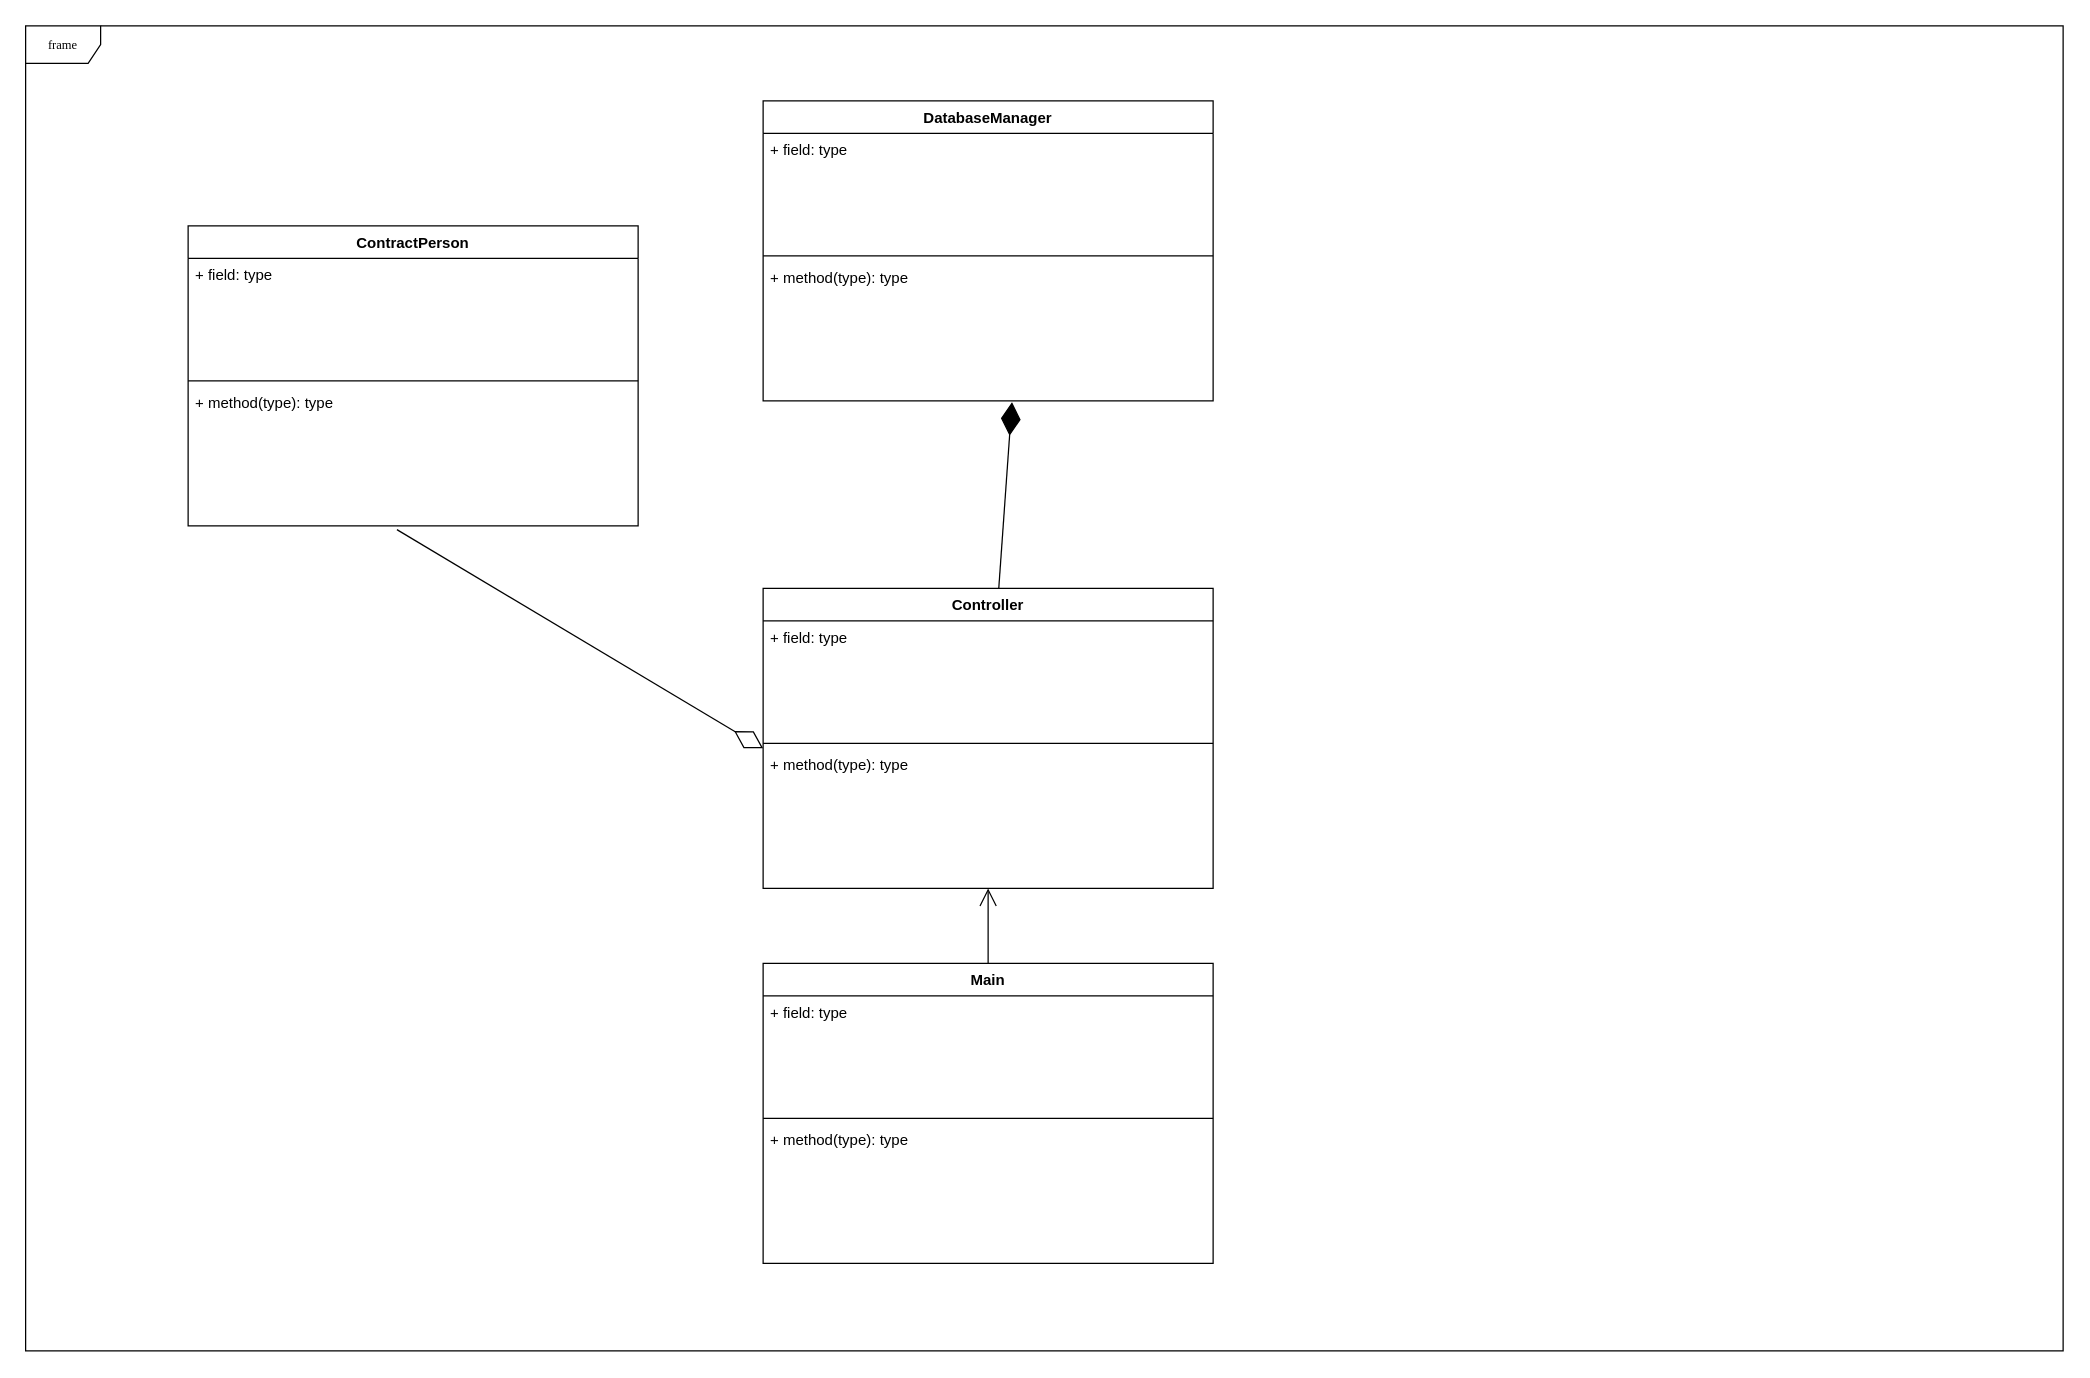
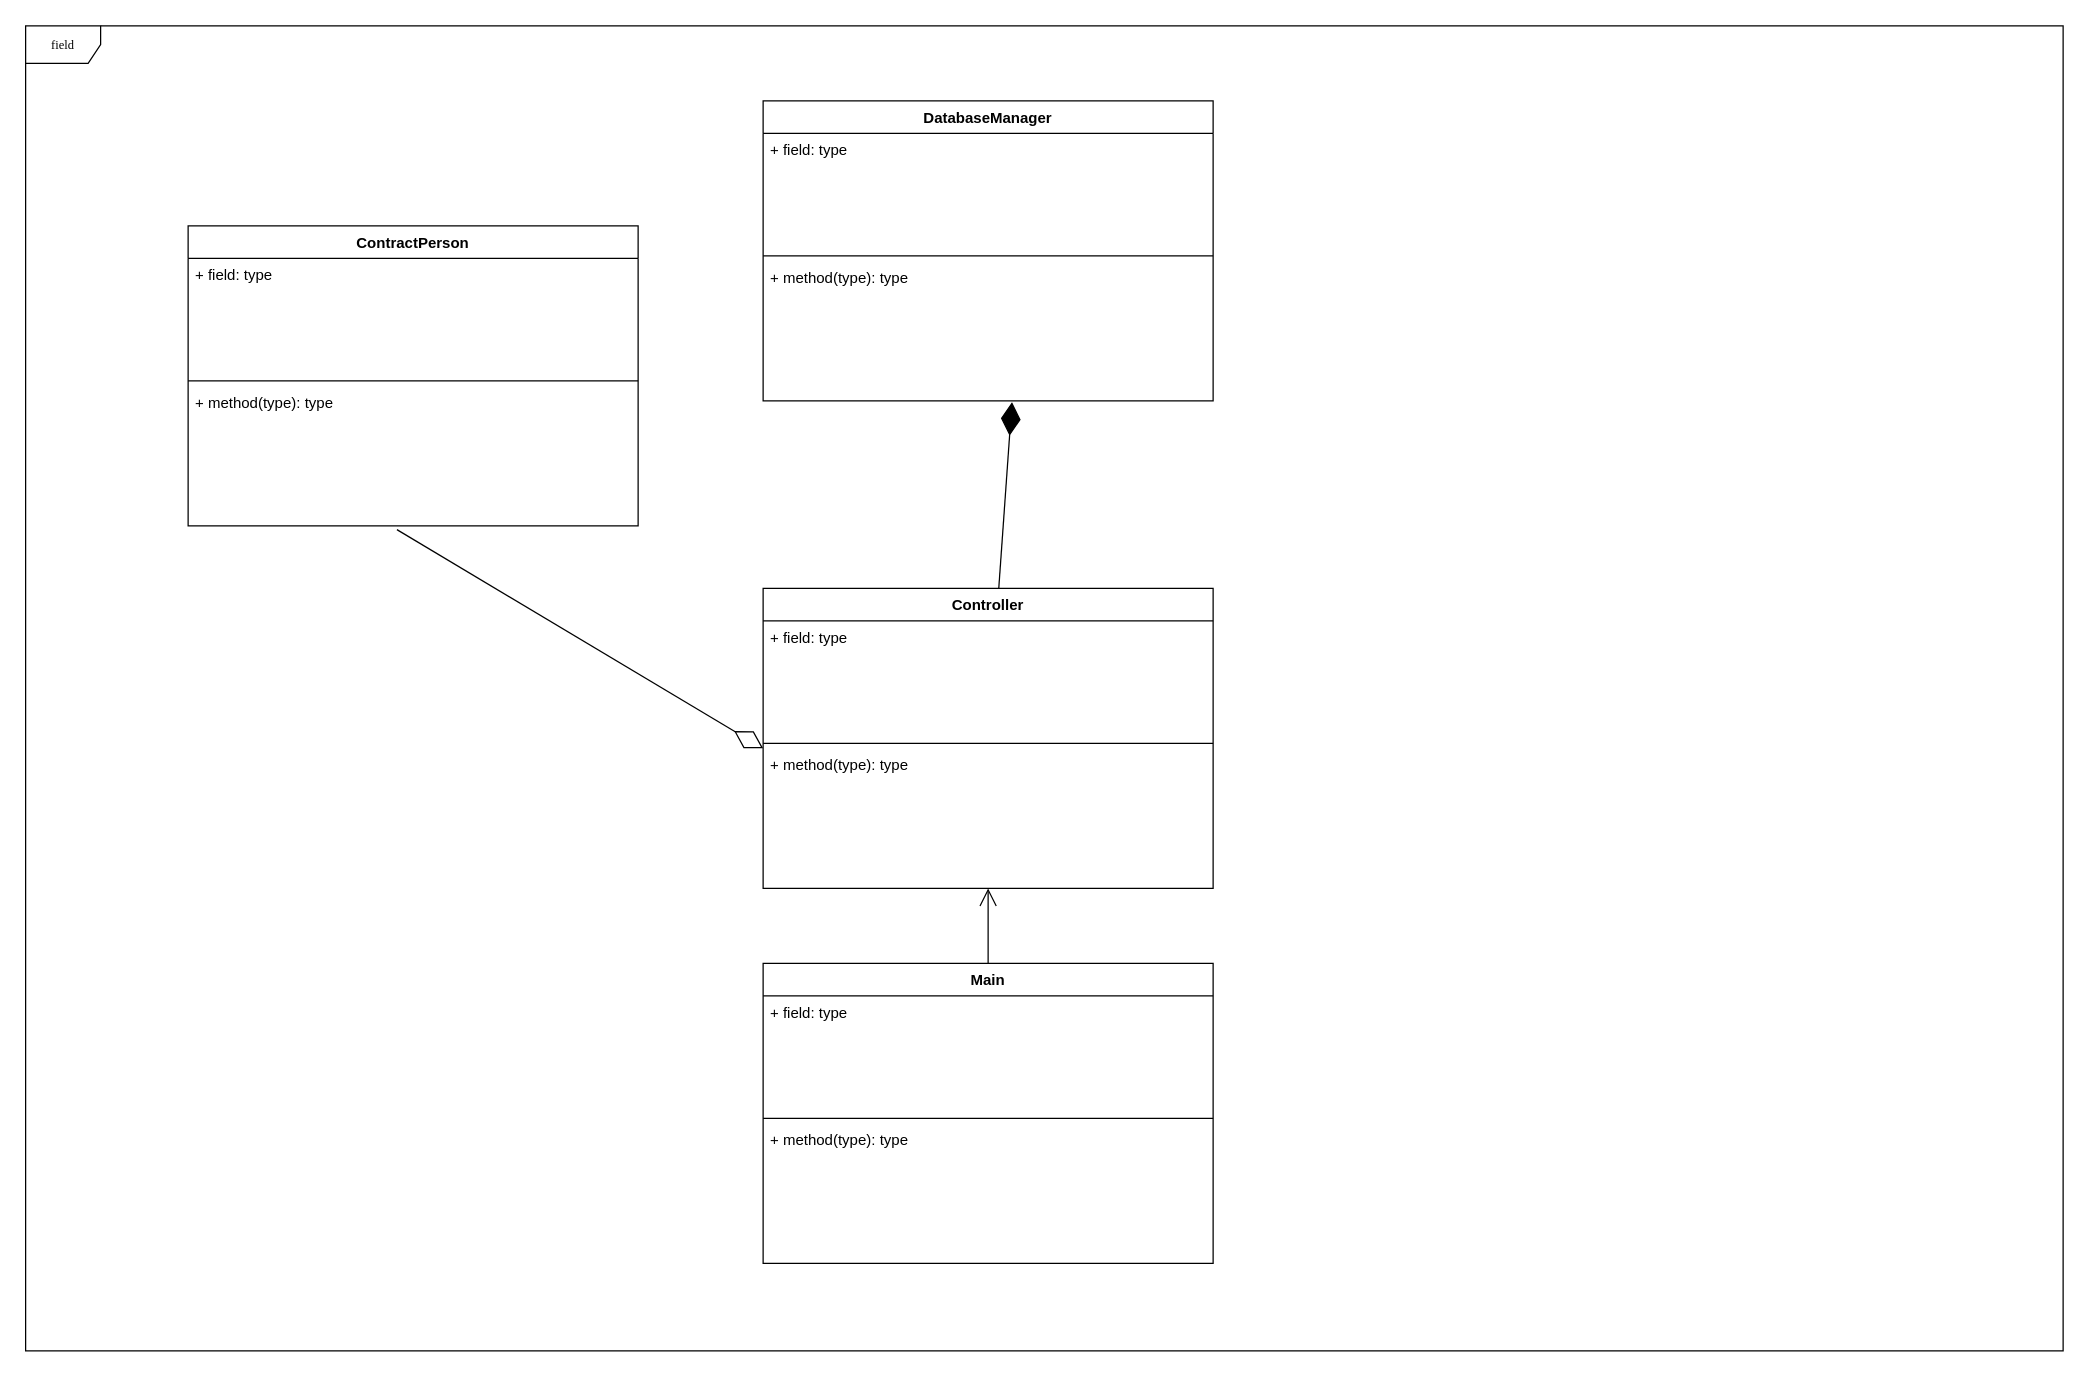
(63, 44) -> (63, 44)
